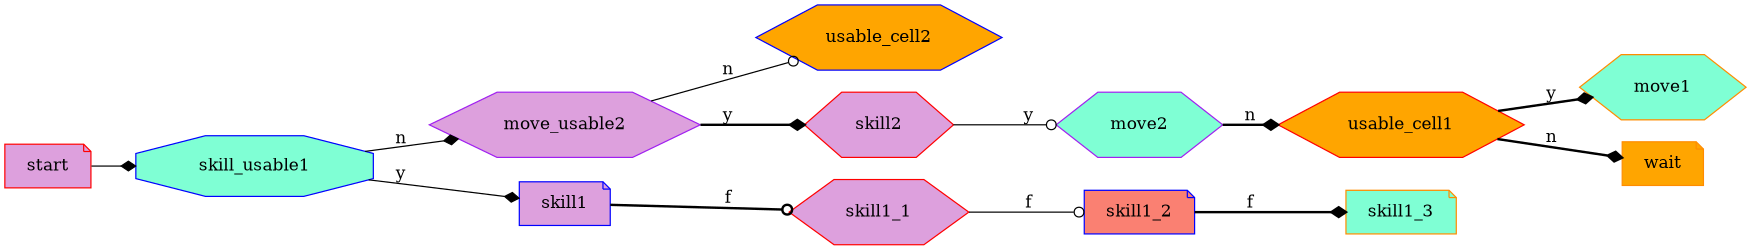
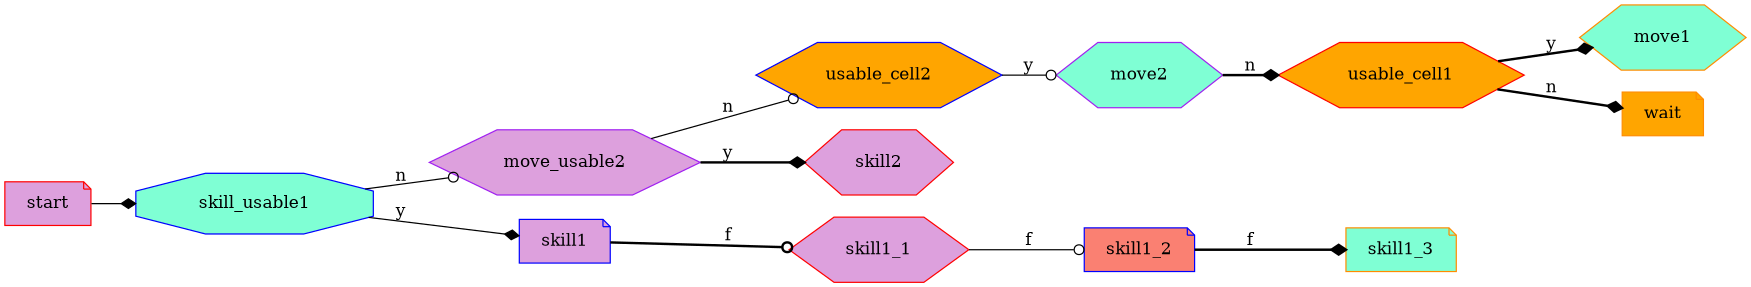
(1000, 125) -> (1024, 75)
(404, 146) -> (407, 183)
